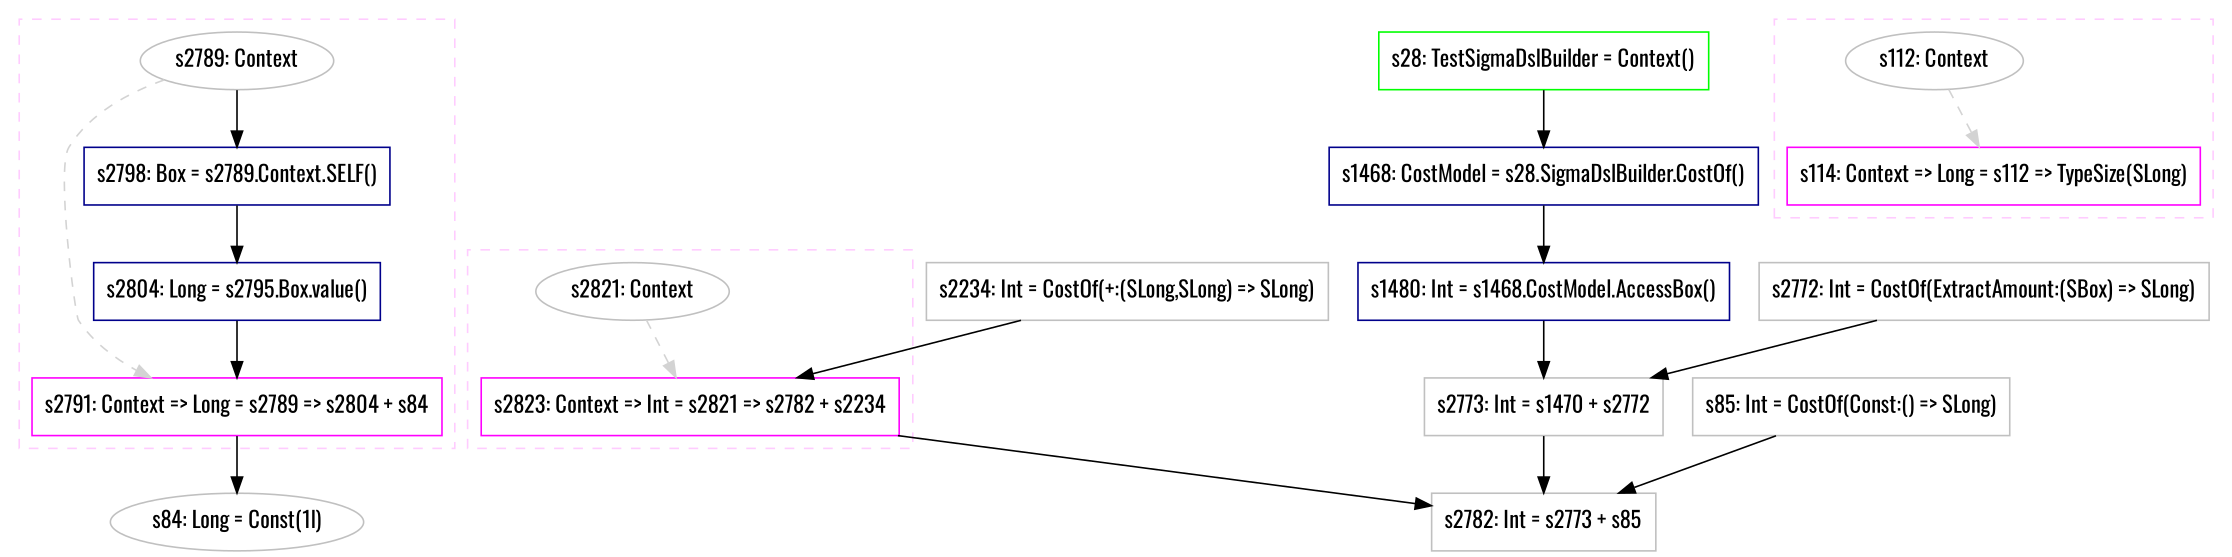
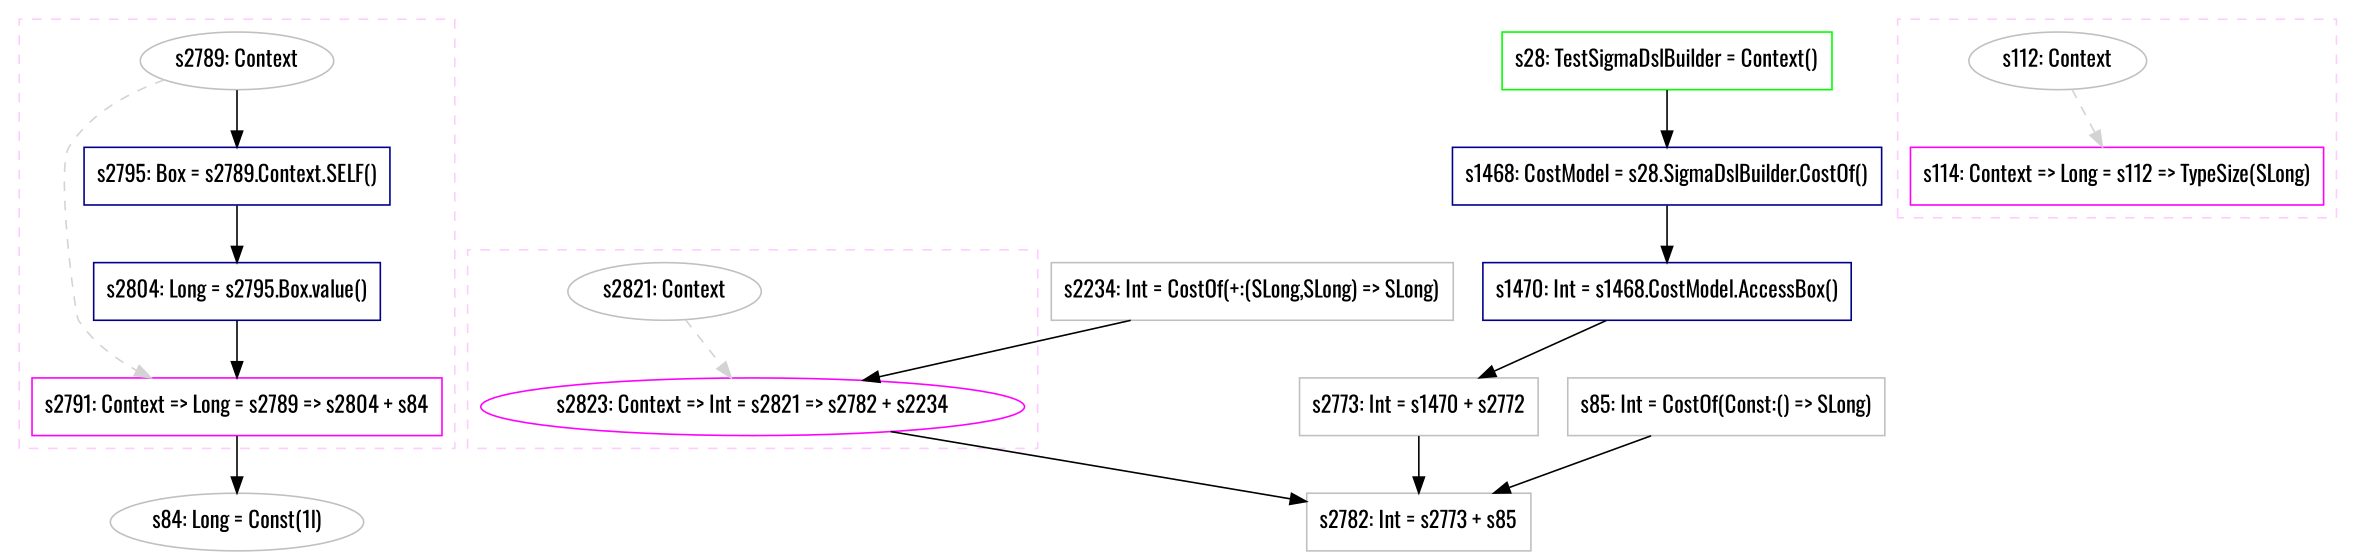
(237, 176) -> (237, 176)
(1544, 291) -> (1667, 291)
(1984, 291) -> none
(690, 407) -> (753, 407)
